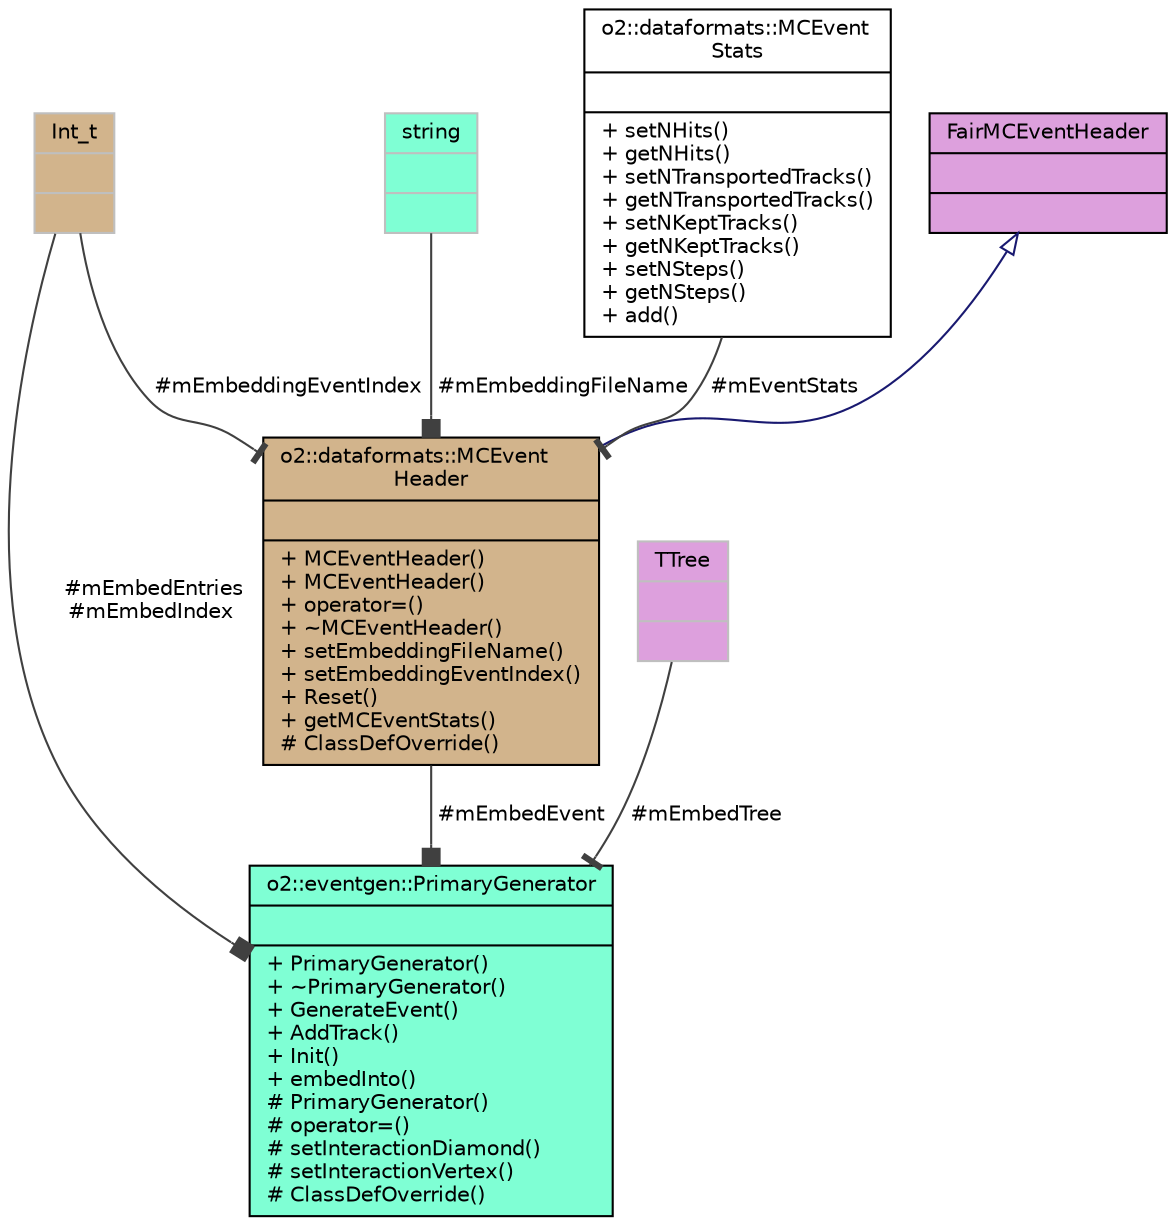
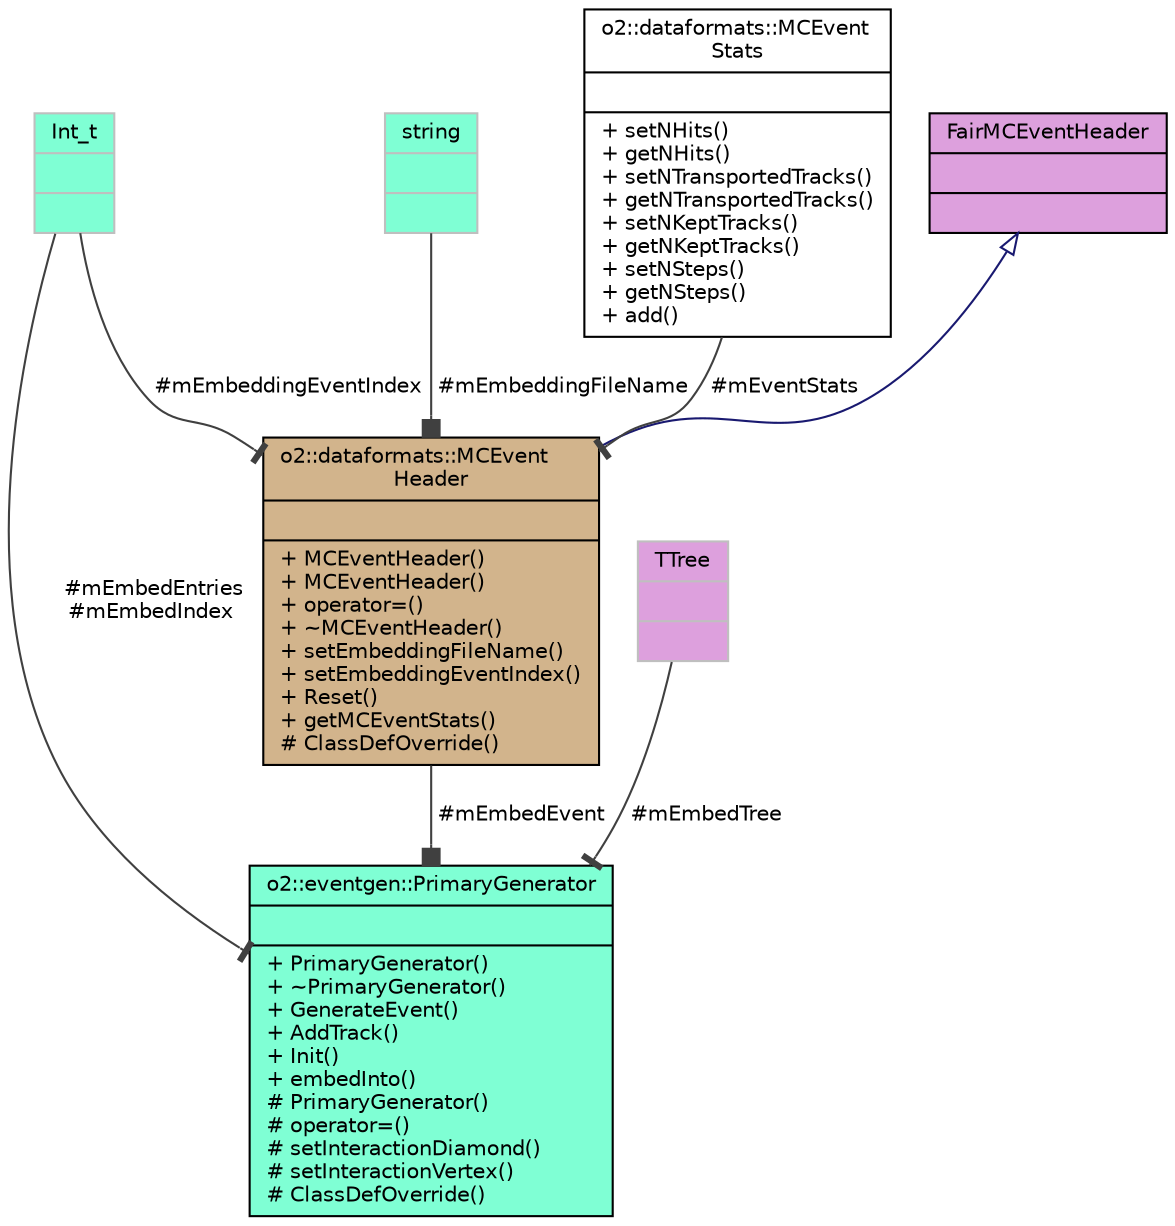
(74, 173) -> (74, 173)
(15, 626) -> (16, 631)
